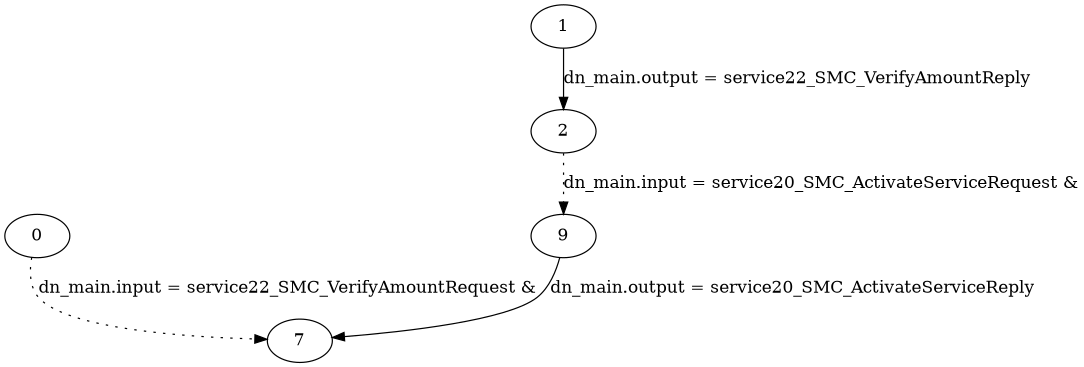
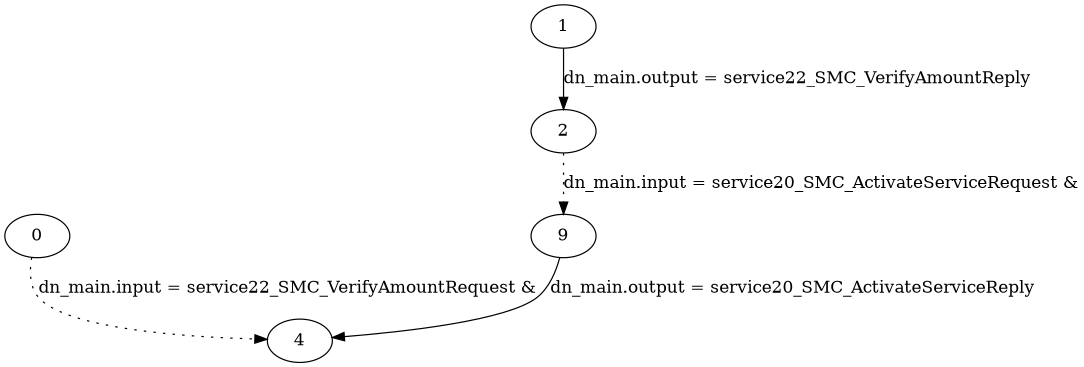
(300, 341) -> (300, 341)
